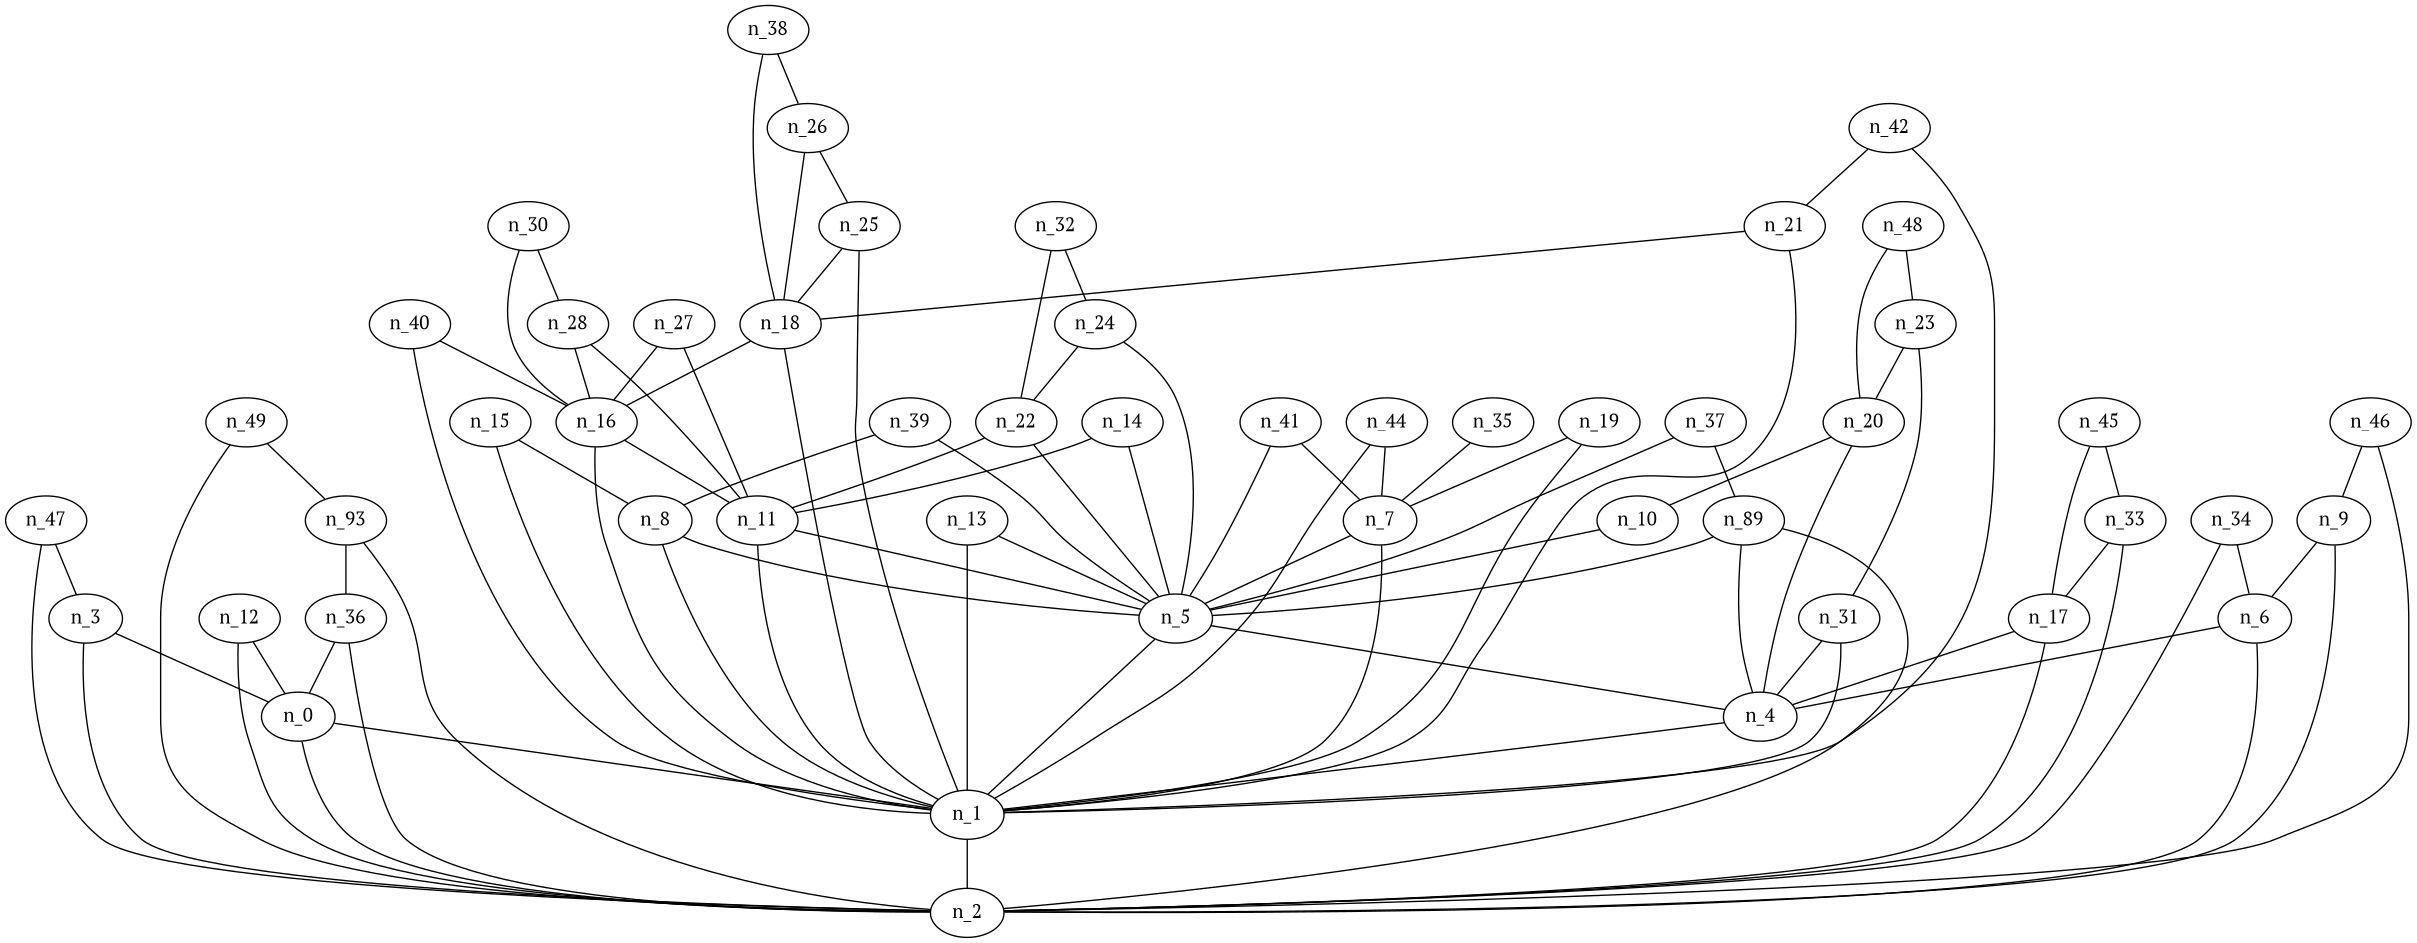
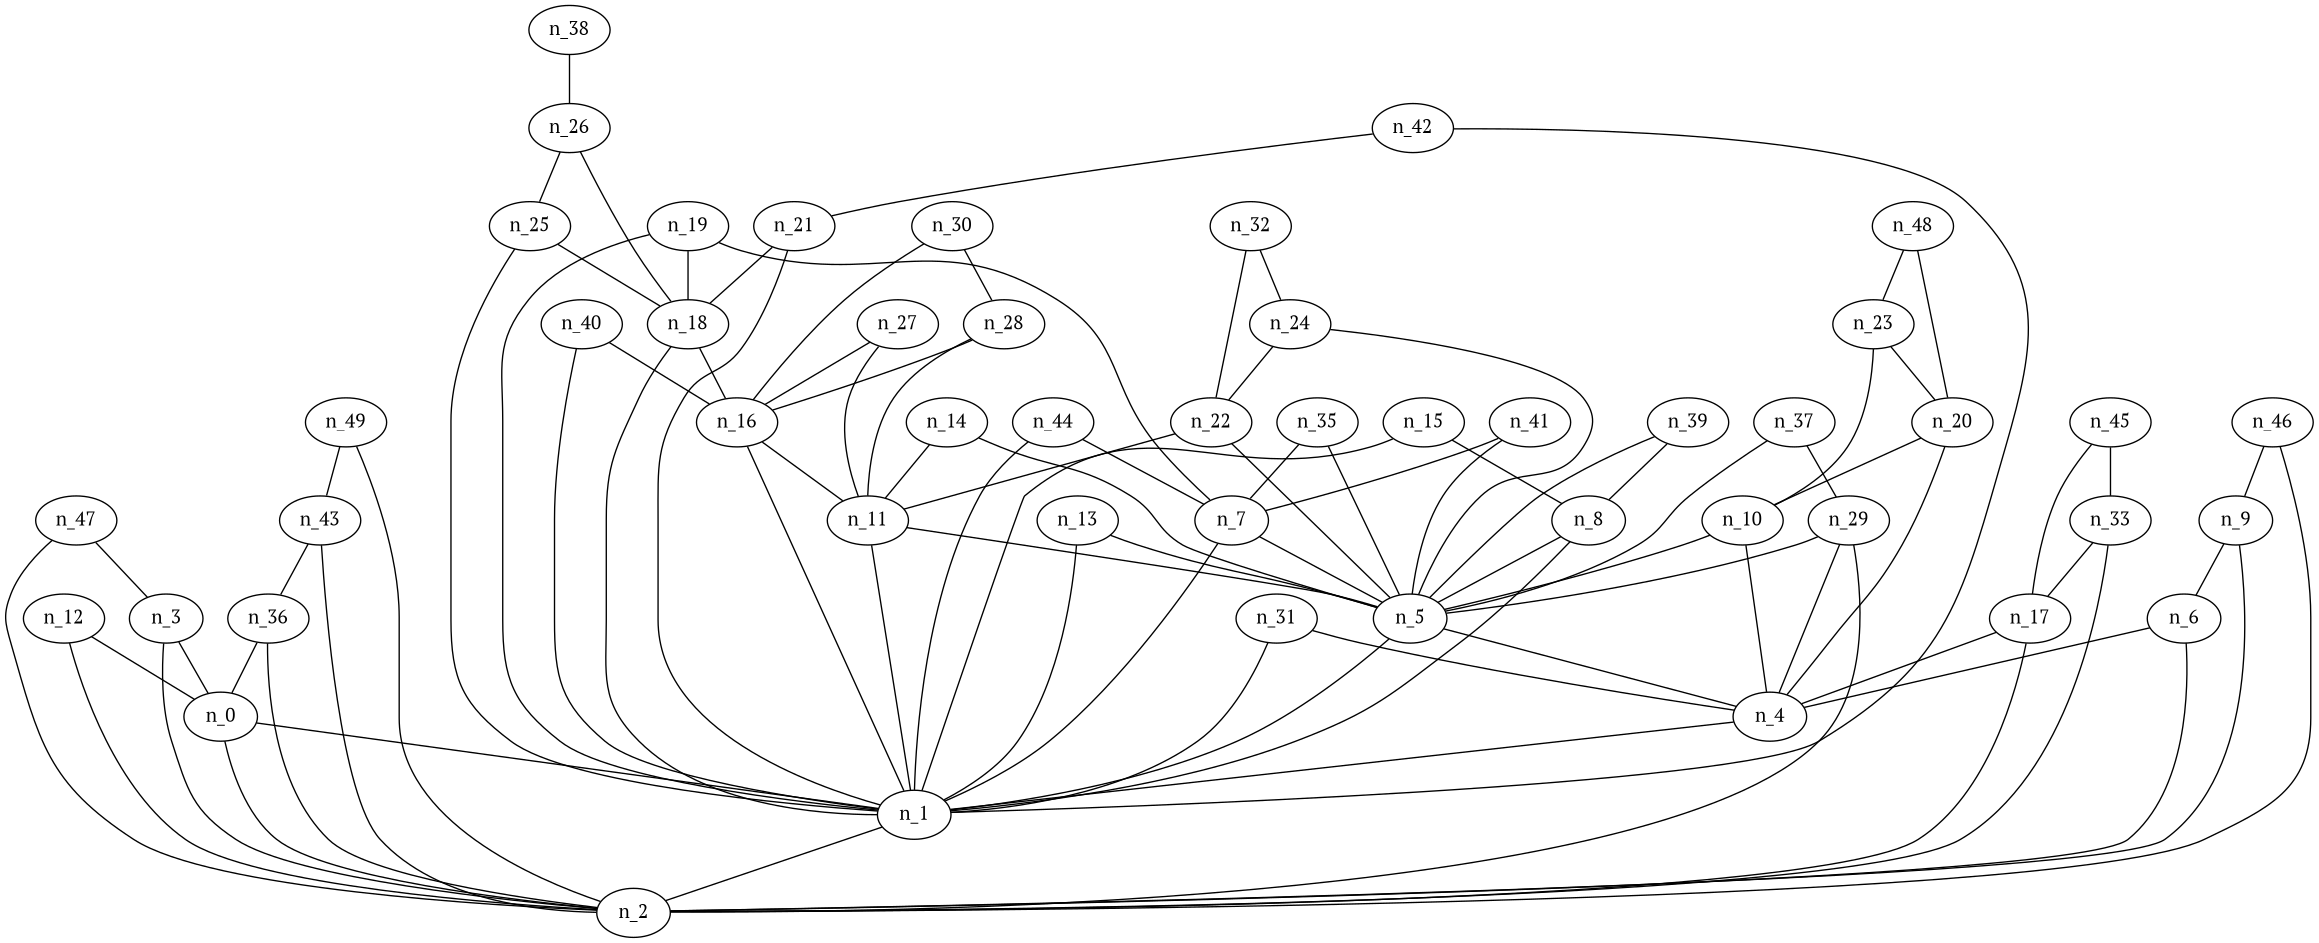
(755, 178) -> (688, 275)
(1908, 477) -> (1850, 443)
(346, 520) -> (320, 520)
(1744, 520) -> (1849, 520)
(2232, 520) -> none
none -> (1364, 521)
none -> (1756, 619)
